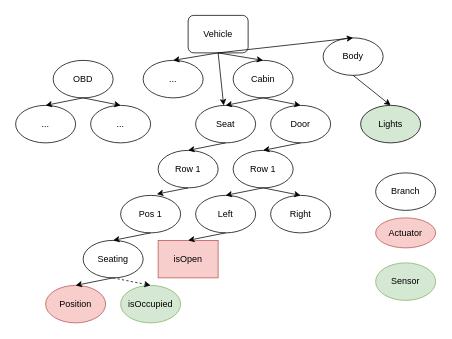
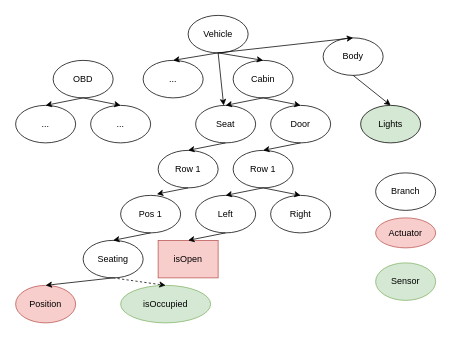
(218, 34) -> (218, 34)
(75, 304) -> (45, 304)
(150, 304) -> (165, 304)
